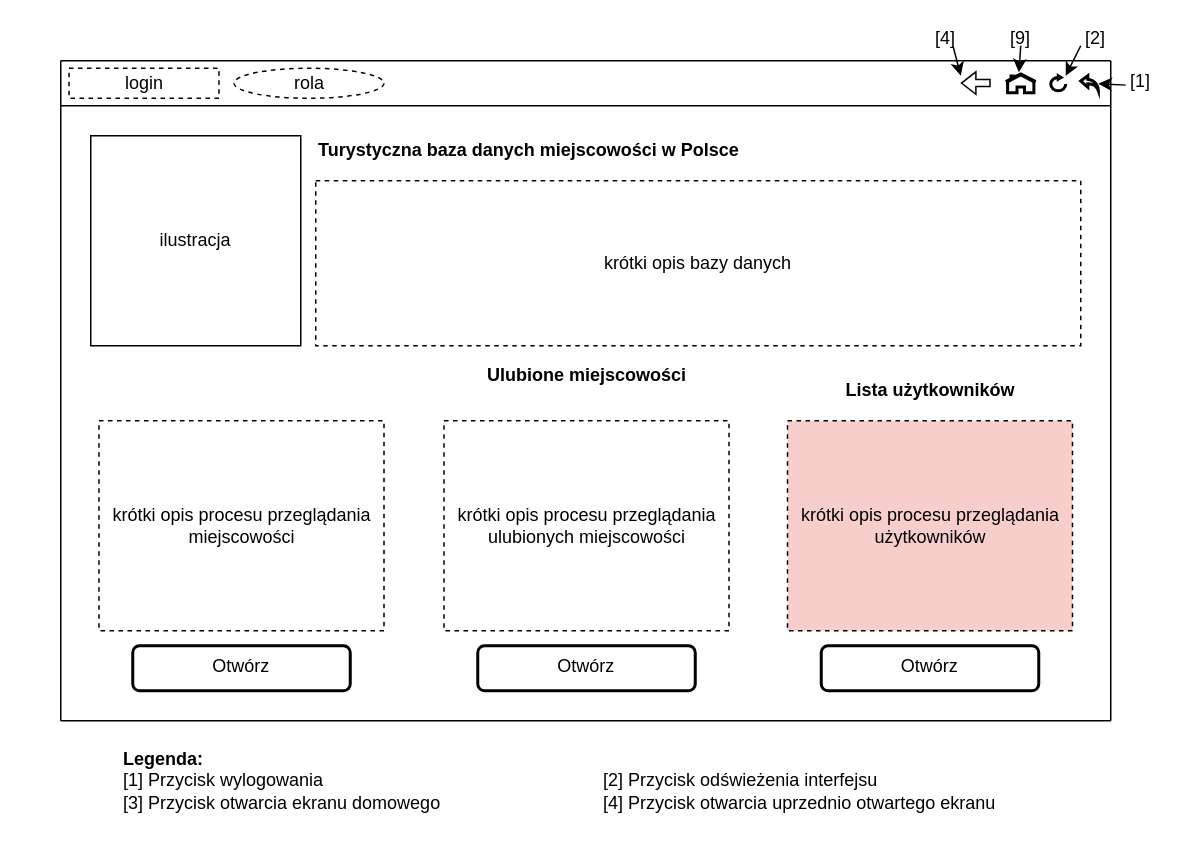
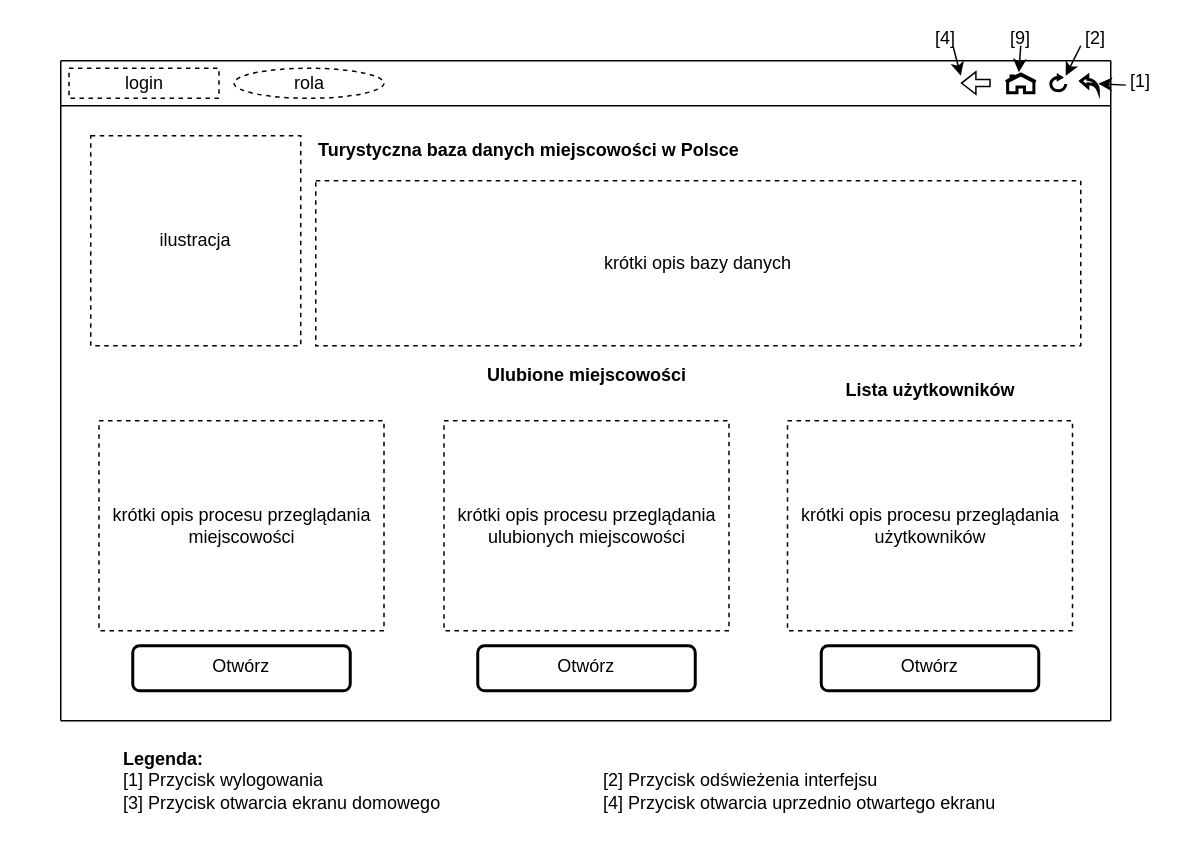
(196, 241) -> (196, 241)
(930, 526) -> (930, 526)
